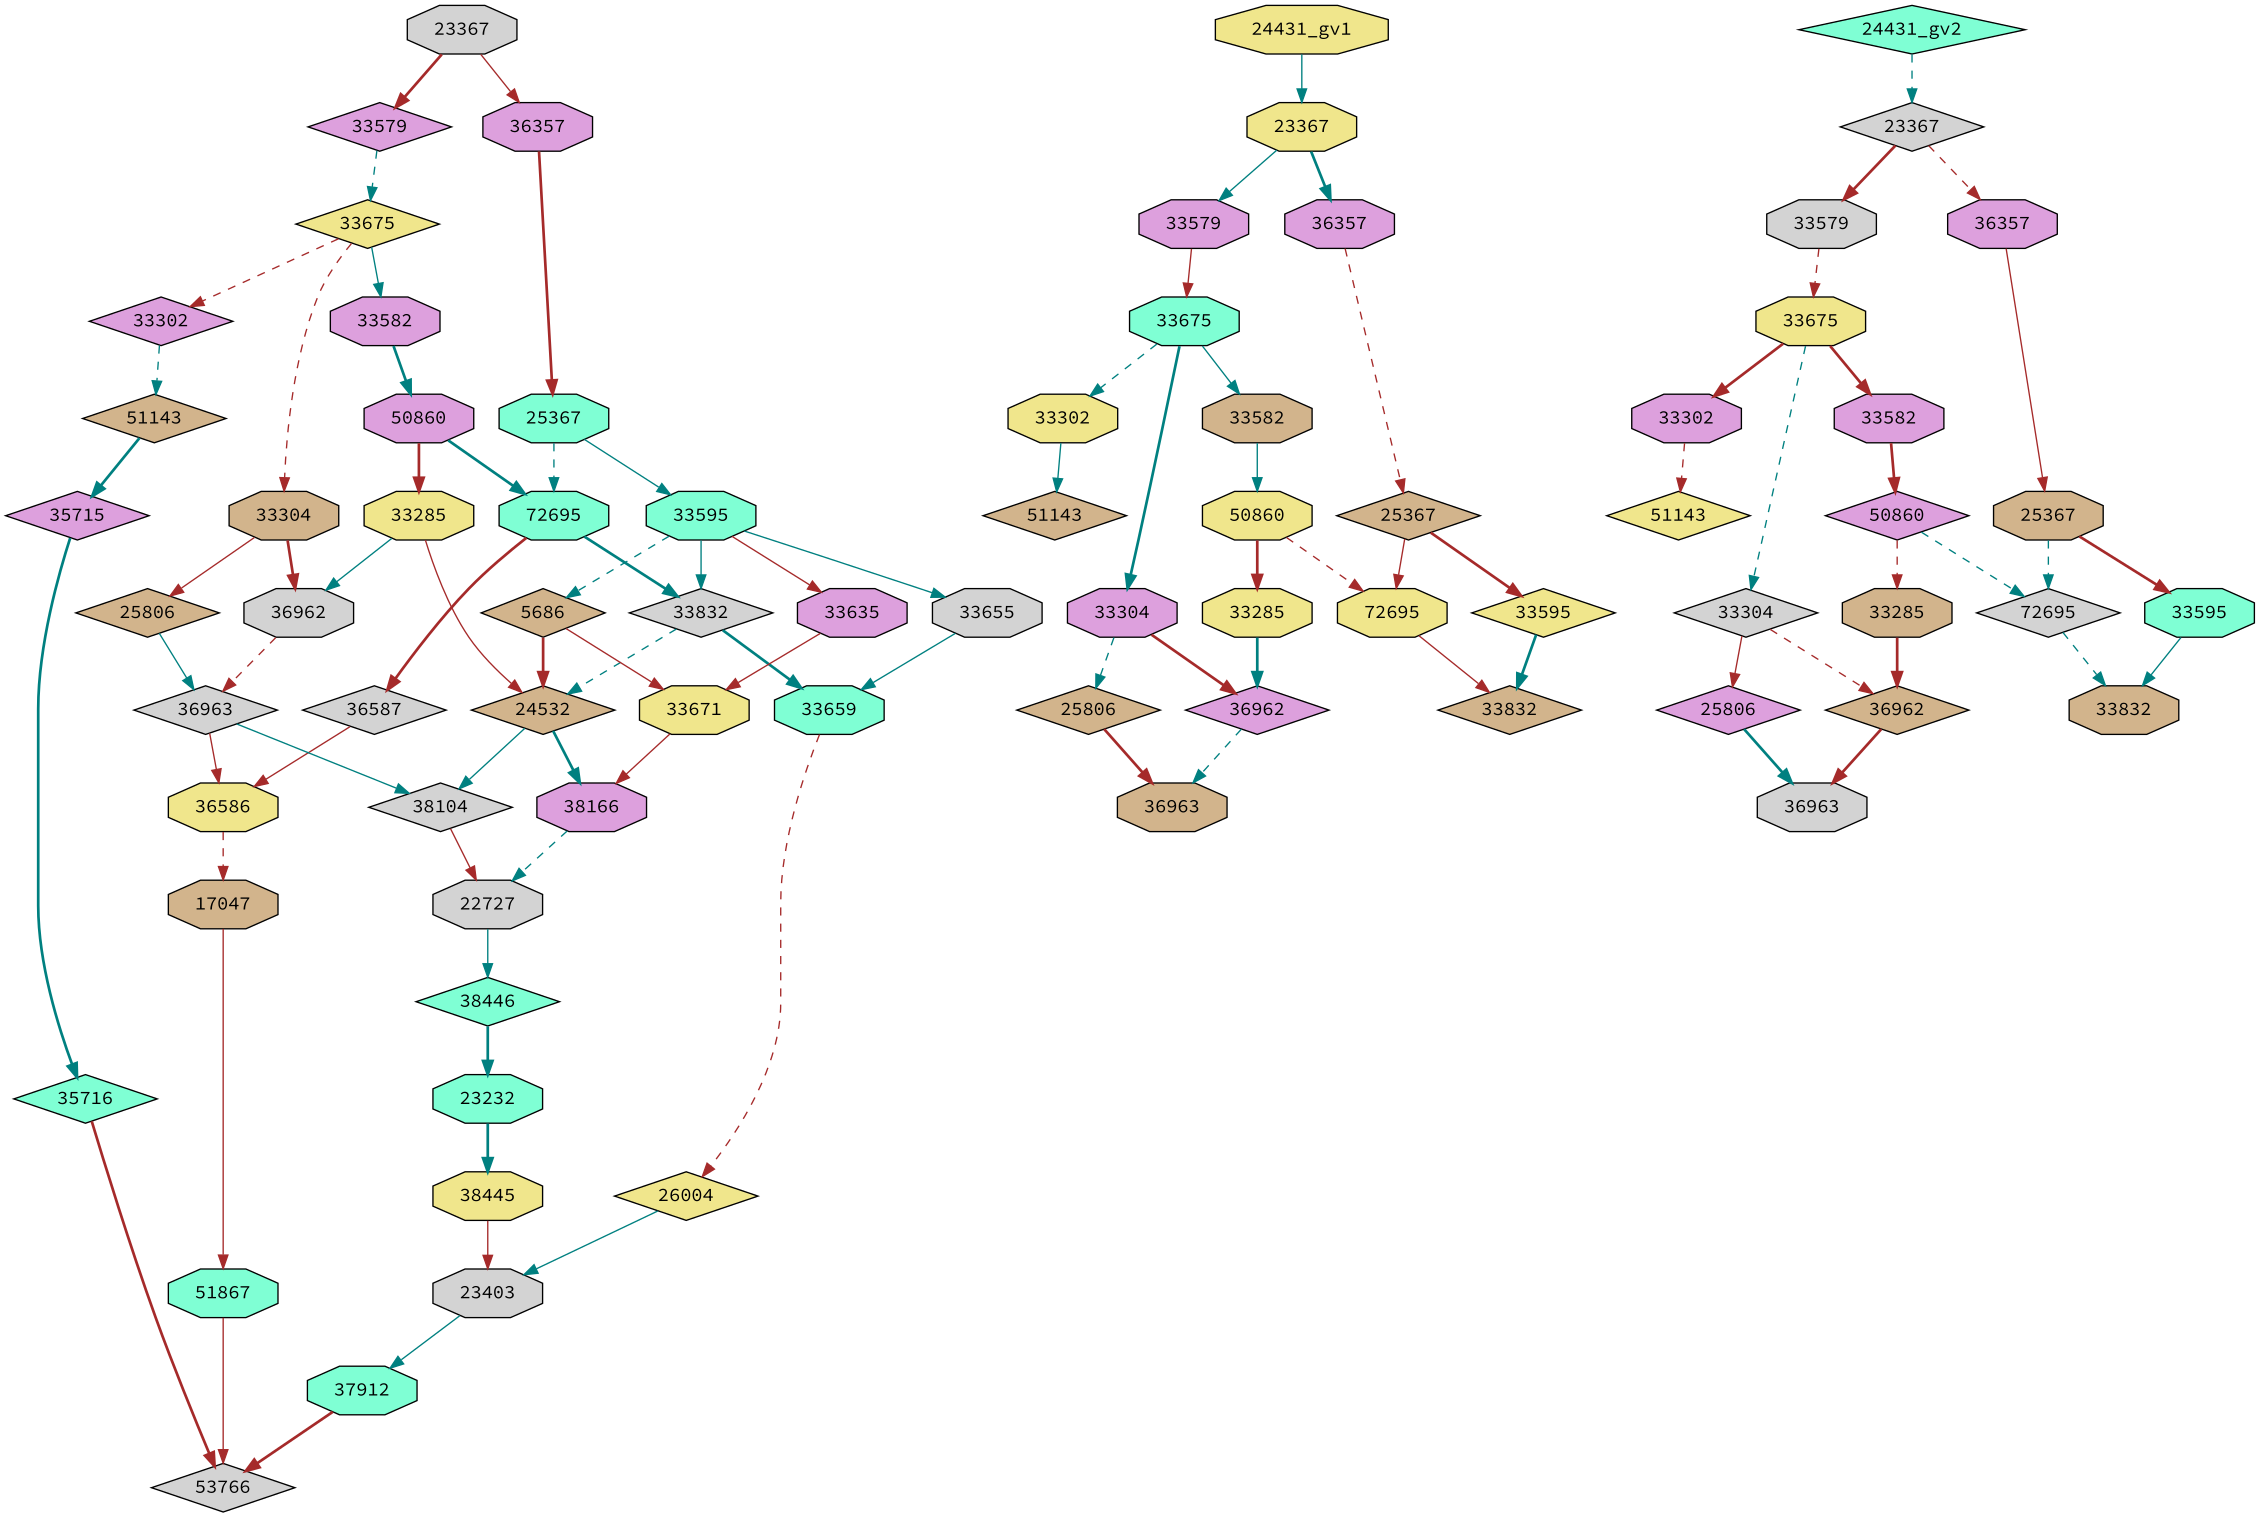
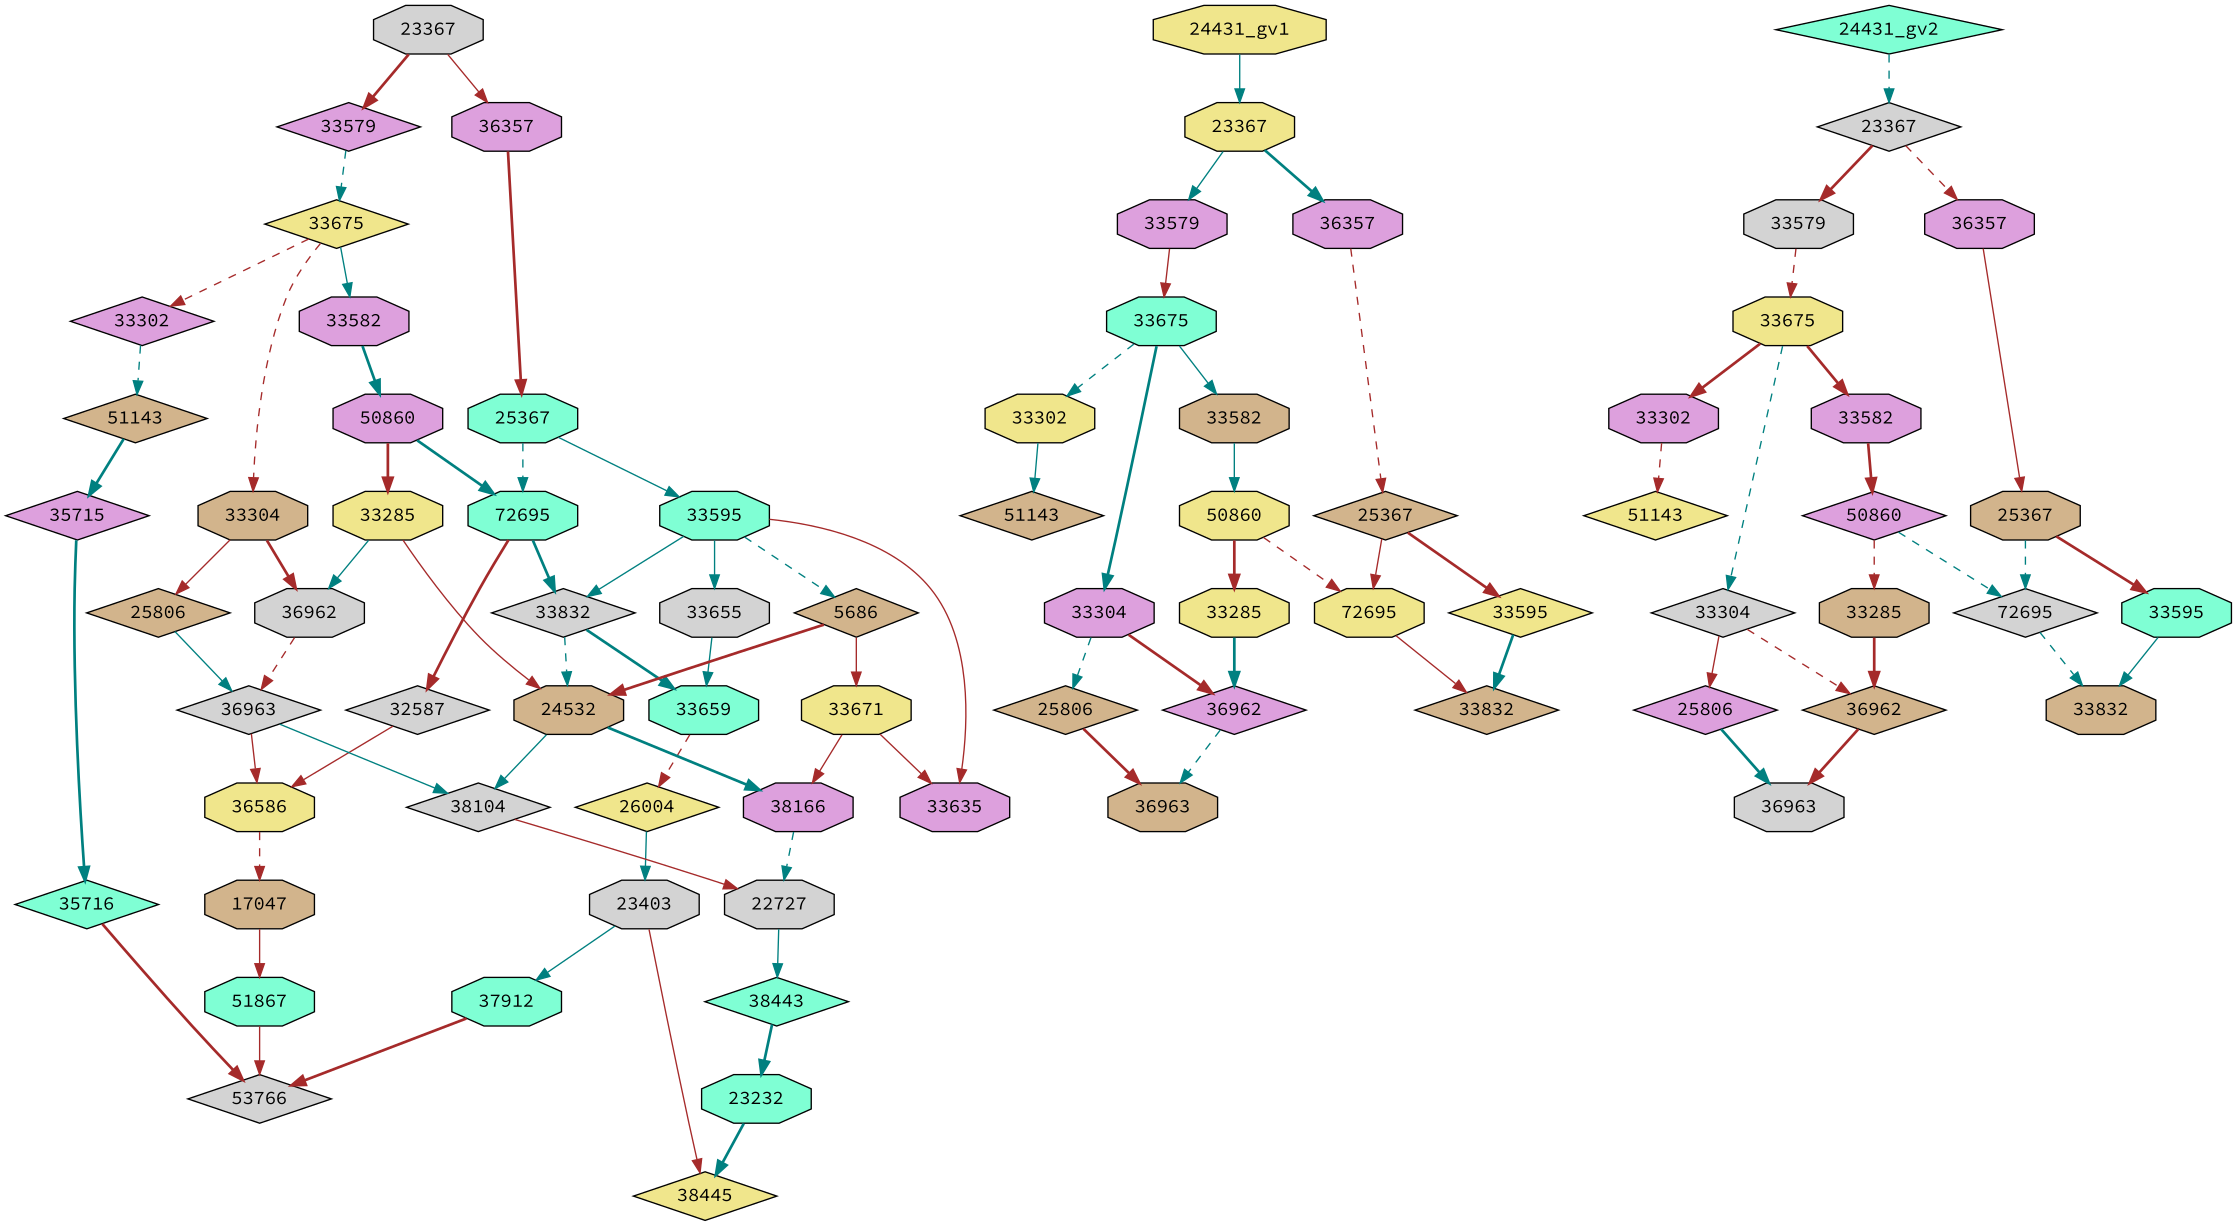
(779, 658) -> (901, 754)
(374, 710) -> (418, 710)
(543, 710) -> (569, 710)
(488, 1002) -> (777, 1002)
(488, 1196) -> (705, 1196)
(488, 1238) -> (672, 1045)
